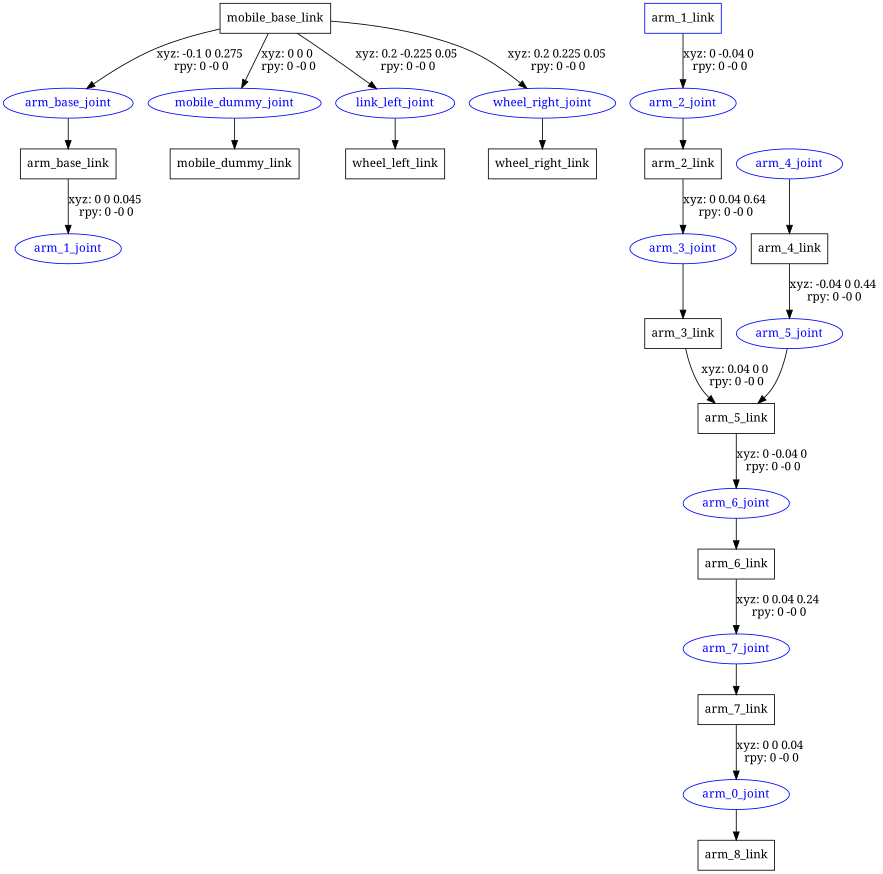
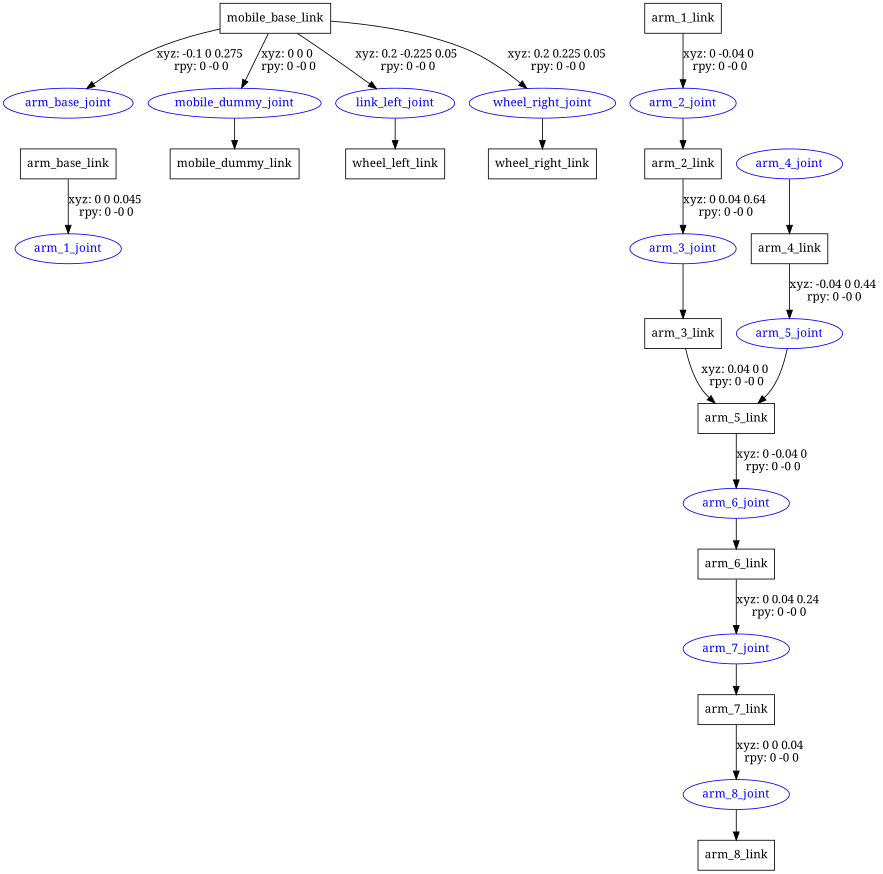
(683, 18) -> (683, 18)
(68, 129) -> none
(736, 795) -> (736, 795)
